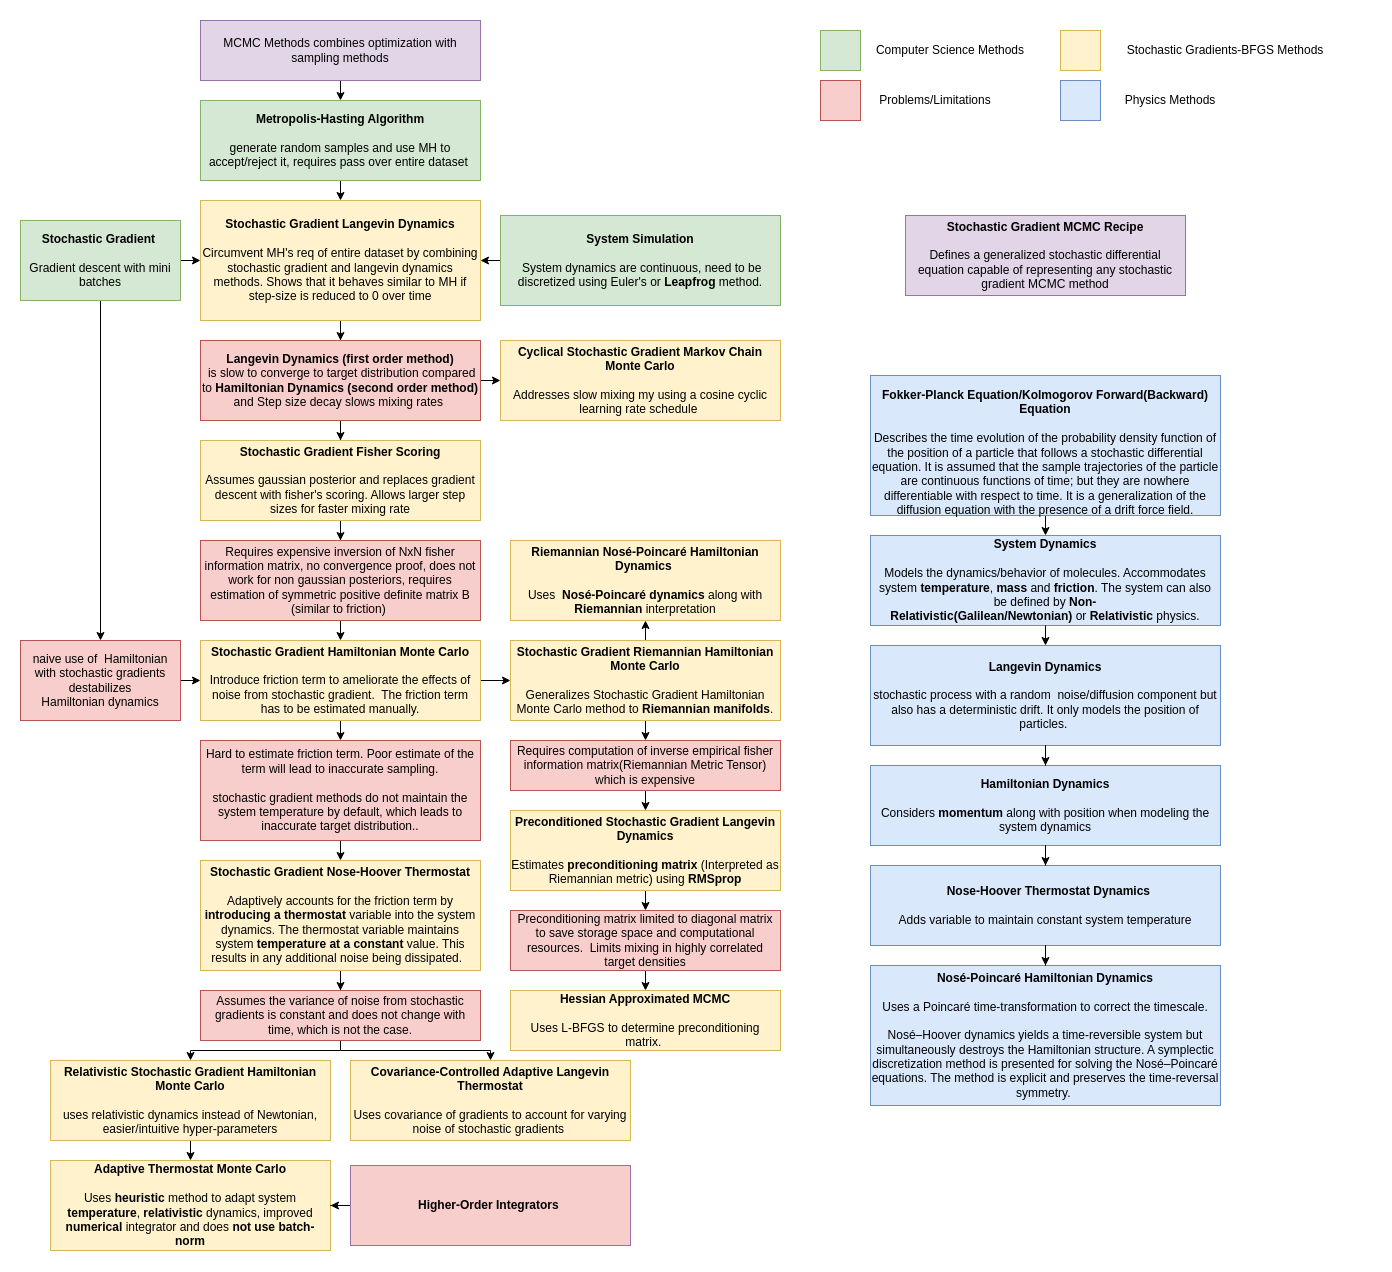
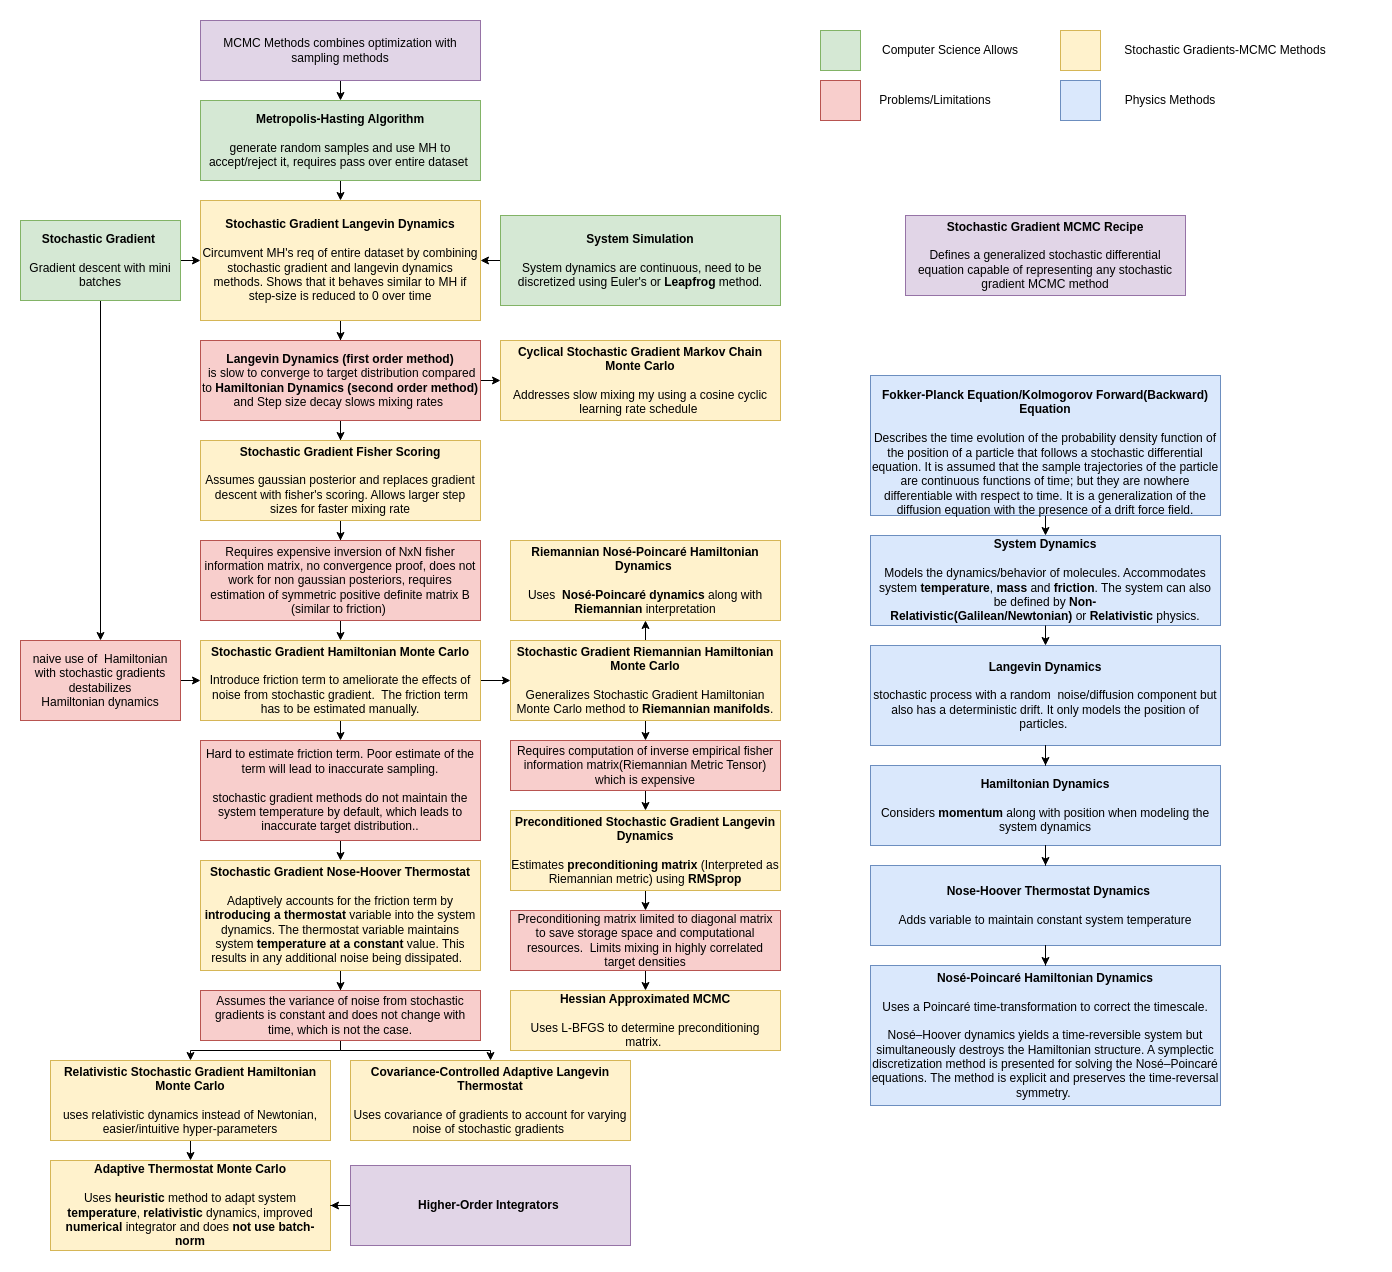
(951, 51) -> (951, 51)
(1226, 51) -> (1226, 51)
(491, 1206) -> (491, 1206)
